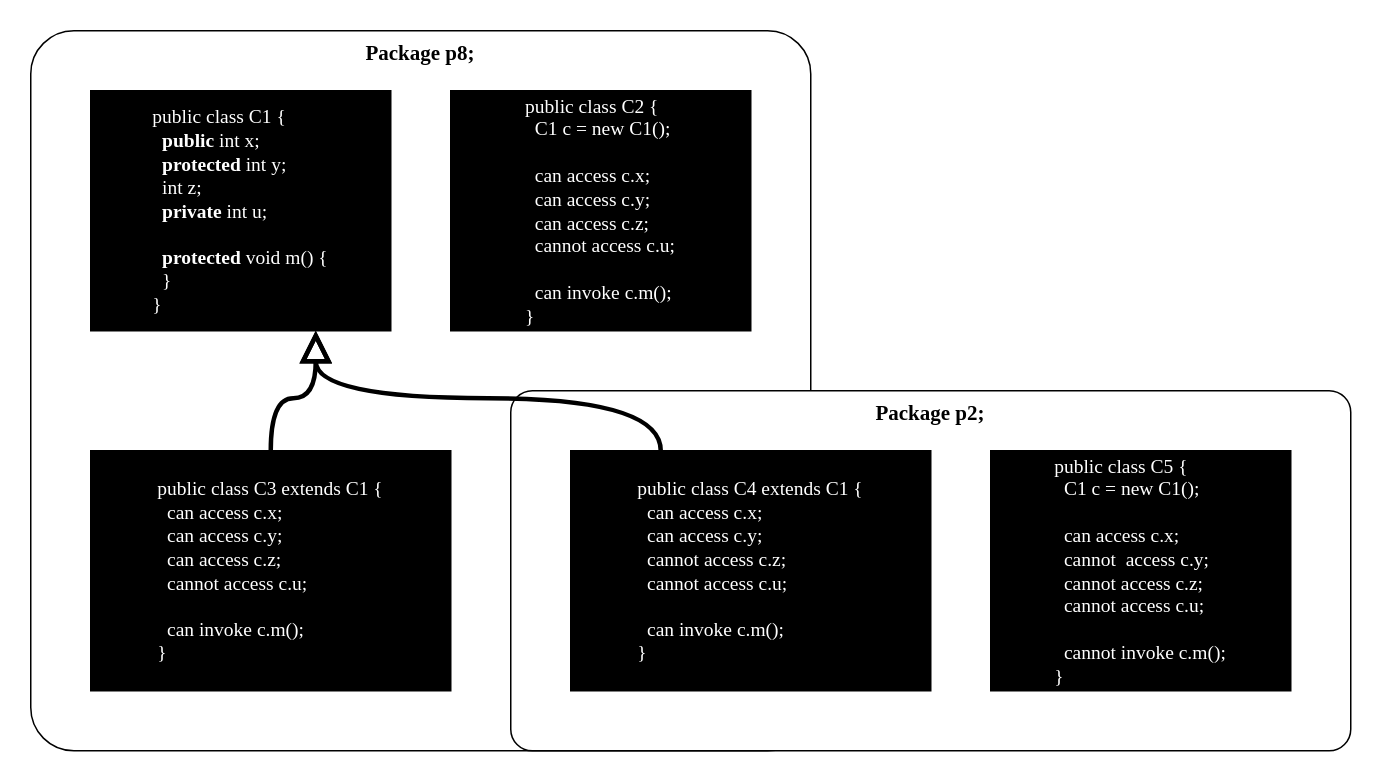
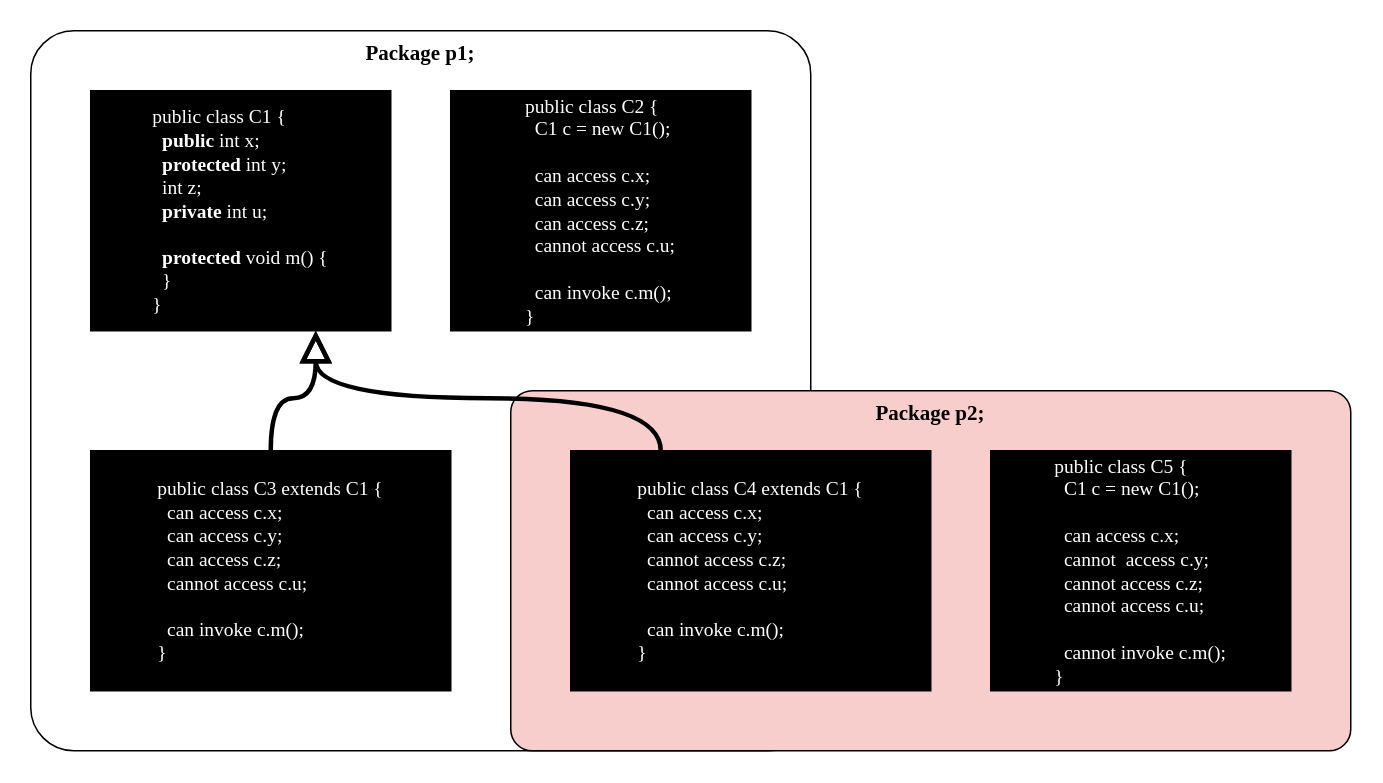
(421, 54) -> (421, 54)
(931, 414) -> (931, 414)
